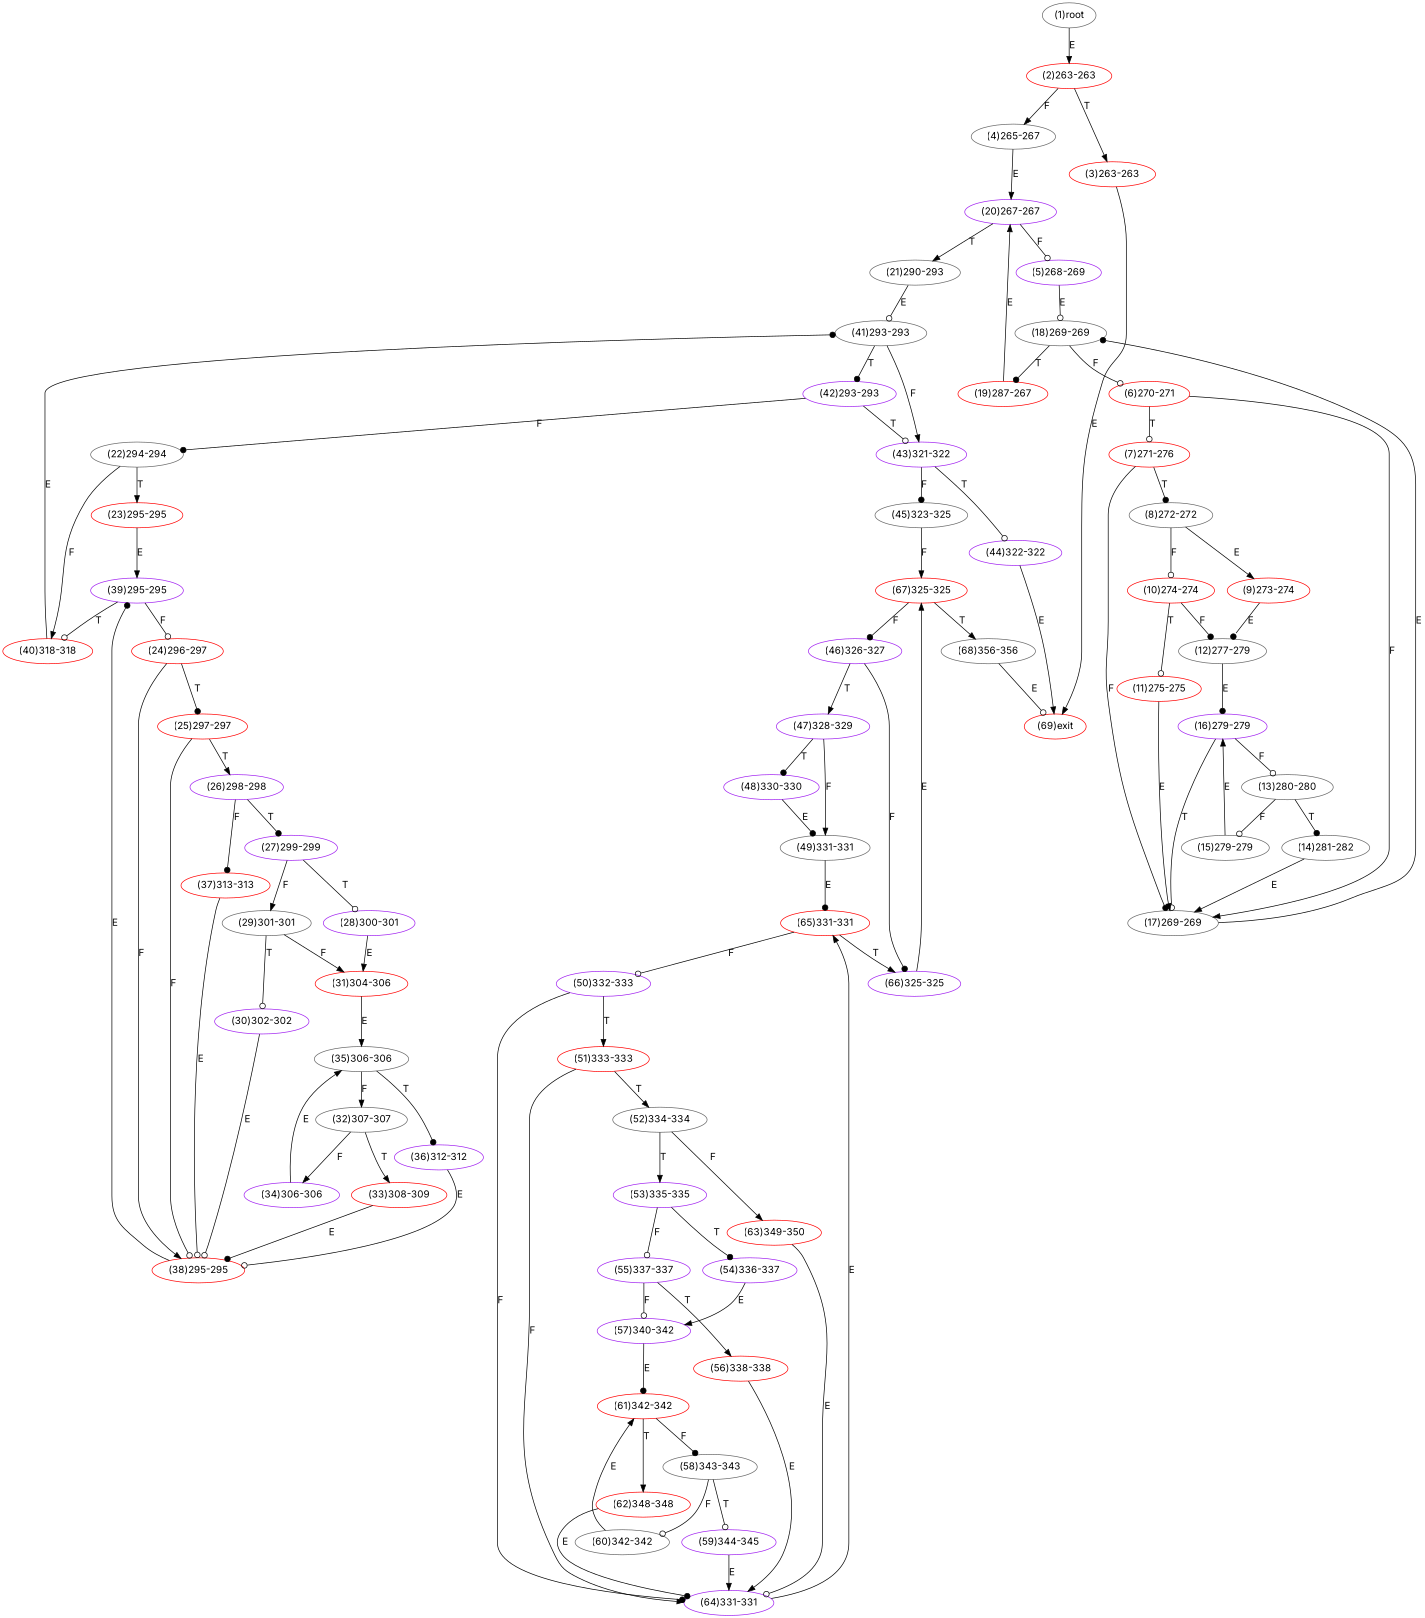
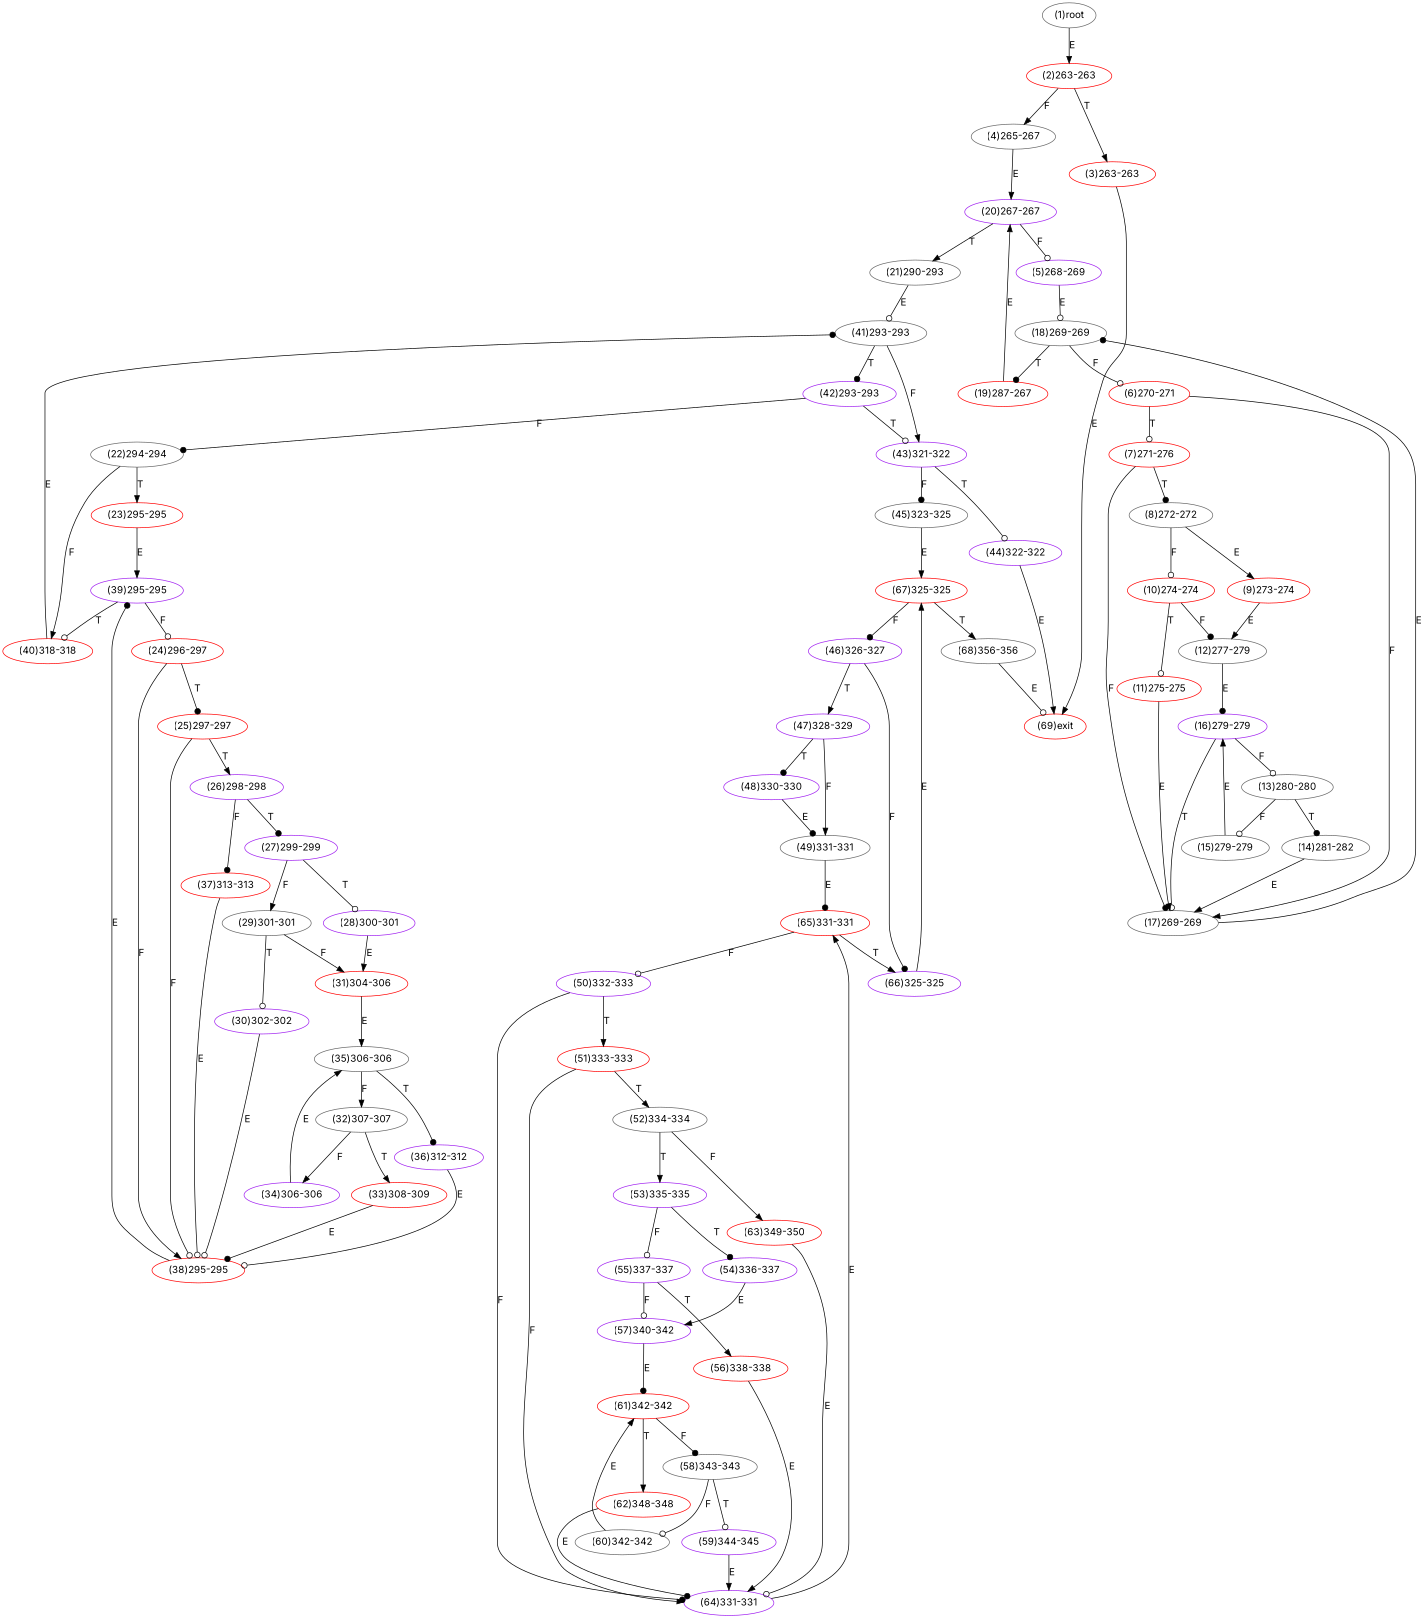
(925, 553) -> (925, 553)
(1248, 618) -> (1248, 618)
